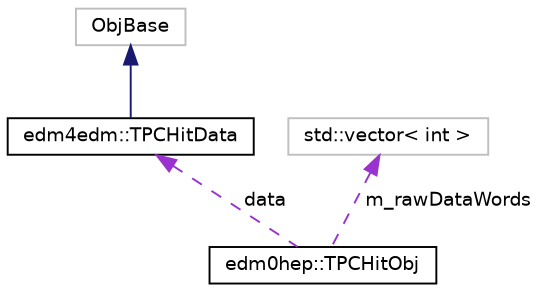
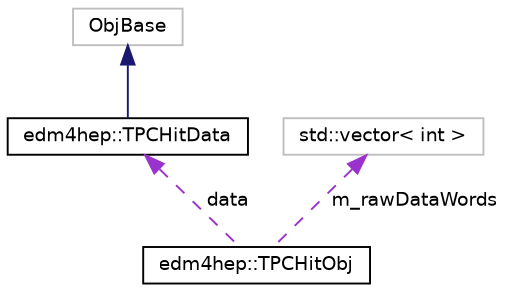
(131, 136) -> (128, 136)
(323, 265) -> (257, 265)
